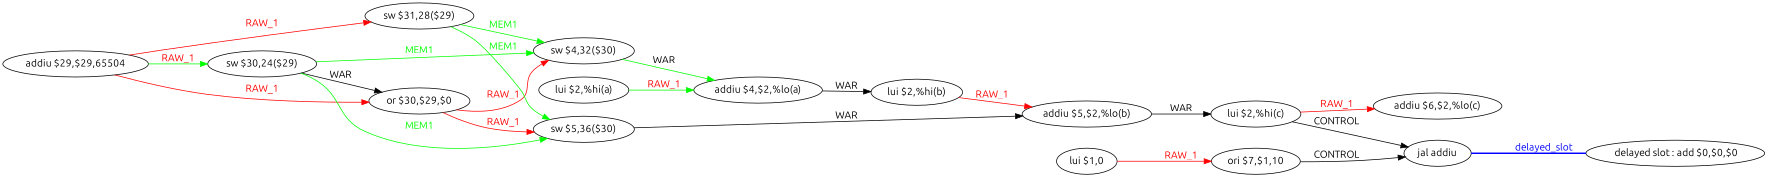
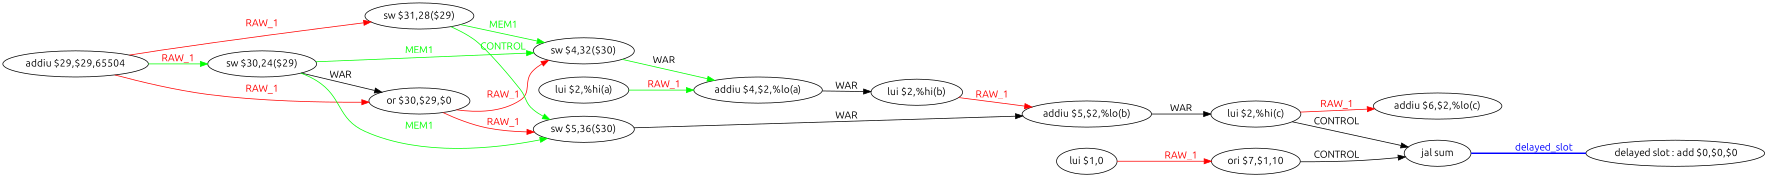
(504, 47) -> (504, 47)
(1438, 153) -> (1438, 153)
